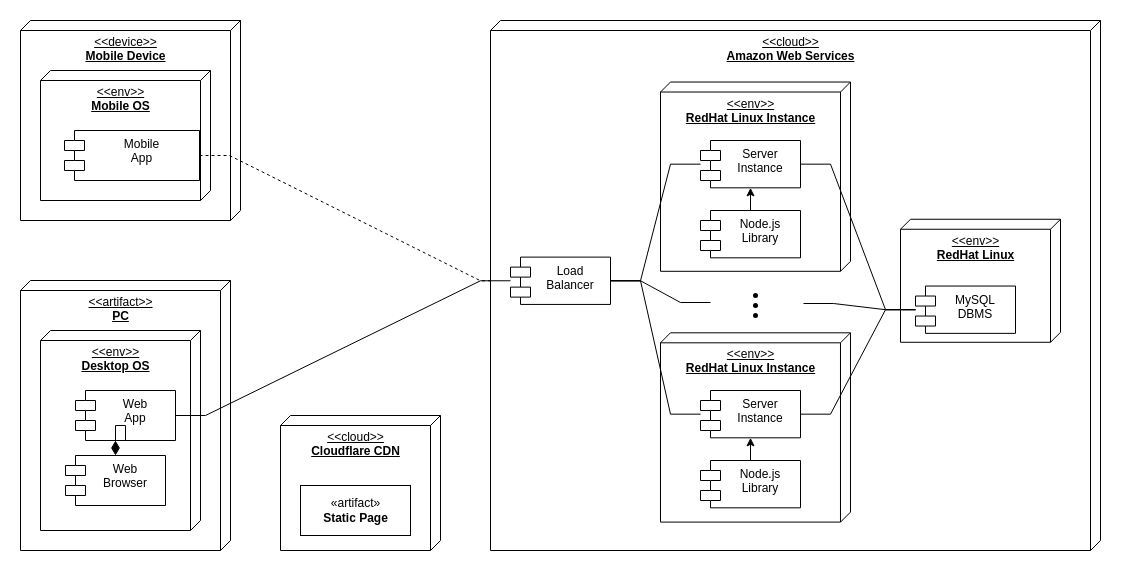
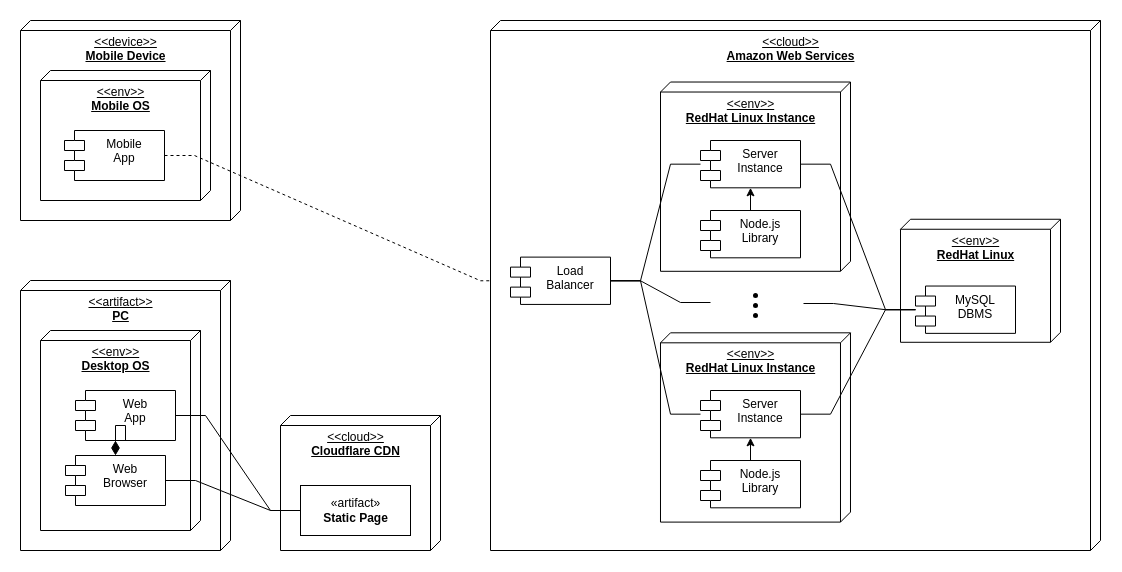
(132, 156) -> (115, 156)
(341, 349) -> (237, 461)
none -> (217, 489)
